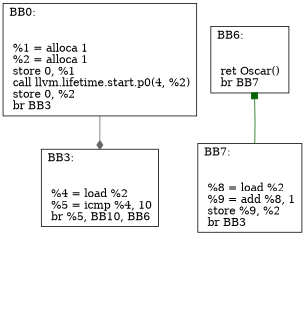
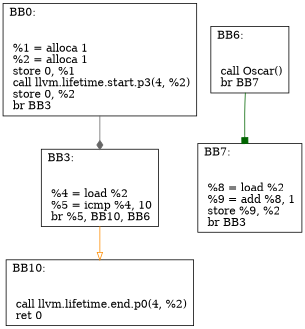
(248, 72) -> (250, 72)
(100, 83) -> (100, 83)
(255, 122) -> (245, 114)
none -> (100, 293)
